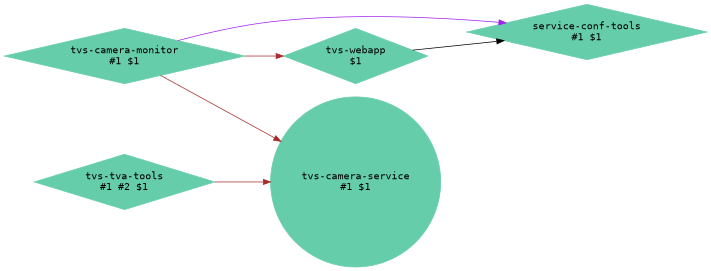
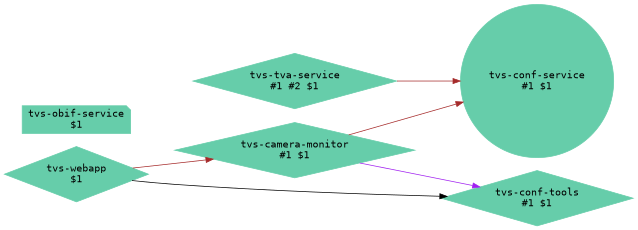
(587, 32) -> (537, 198)
(260, 56) -> (169, 164)
none -> (76, 120)
(124, 182) -> (295, 81)
(356, 182) -> (537, 81)
